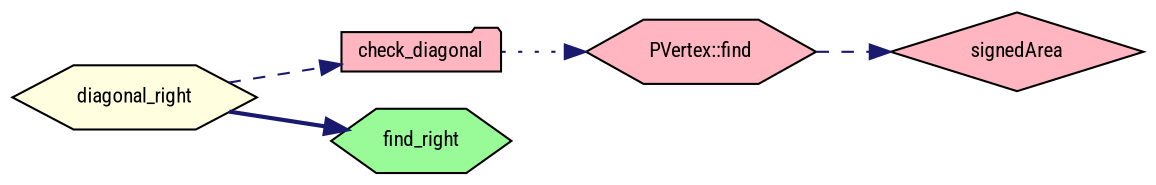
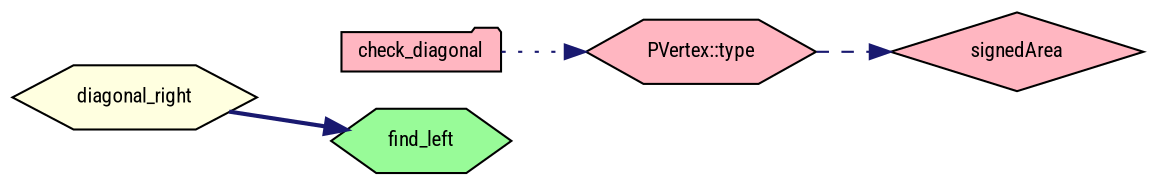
(701, 52) -> (701, 52)
(274, 75) -> none
(421, 141) -> (421, 141)
